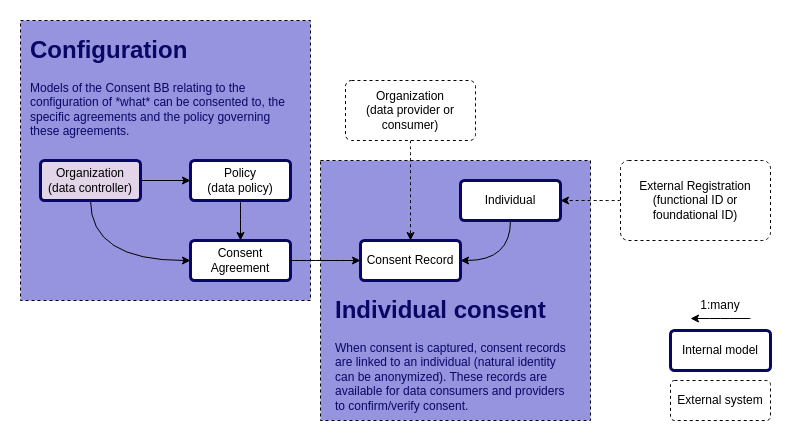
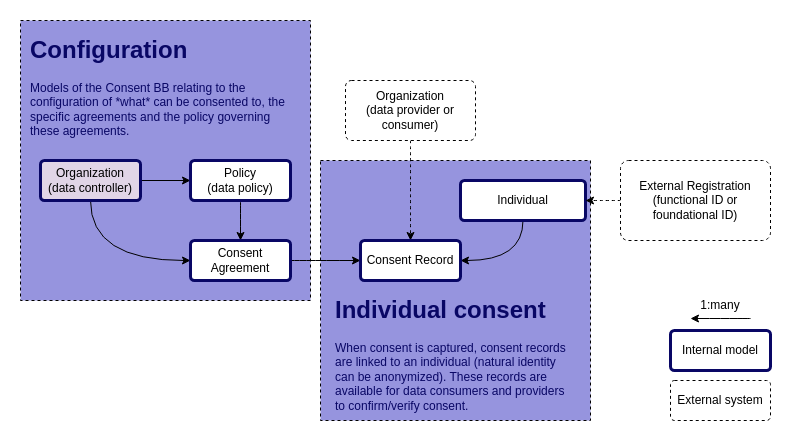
(511, 201) -> (523, 201)
